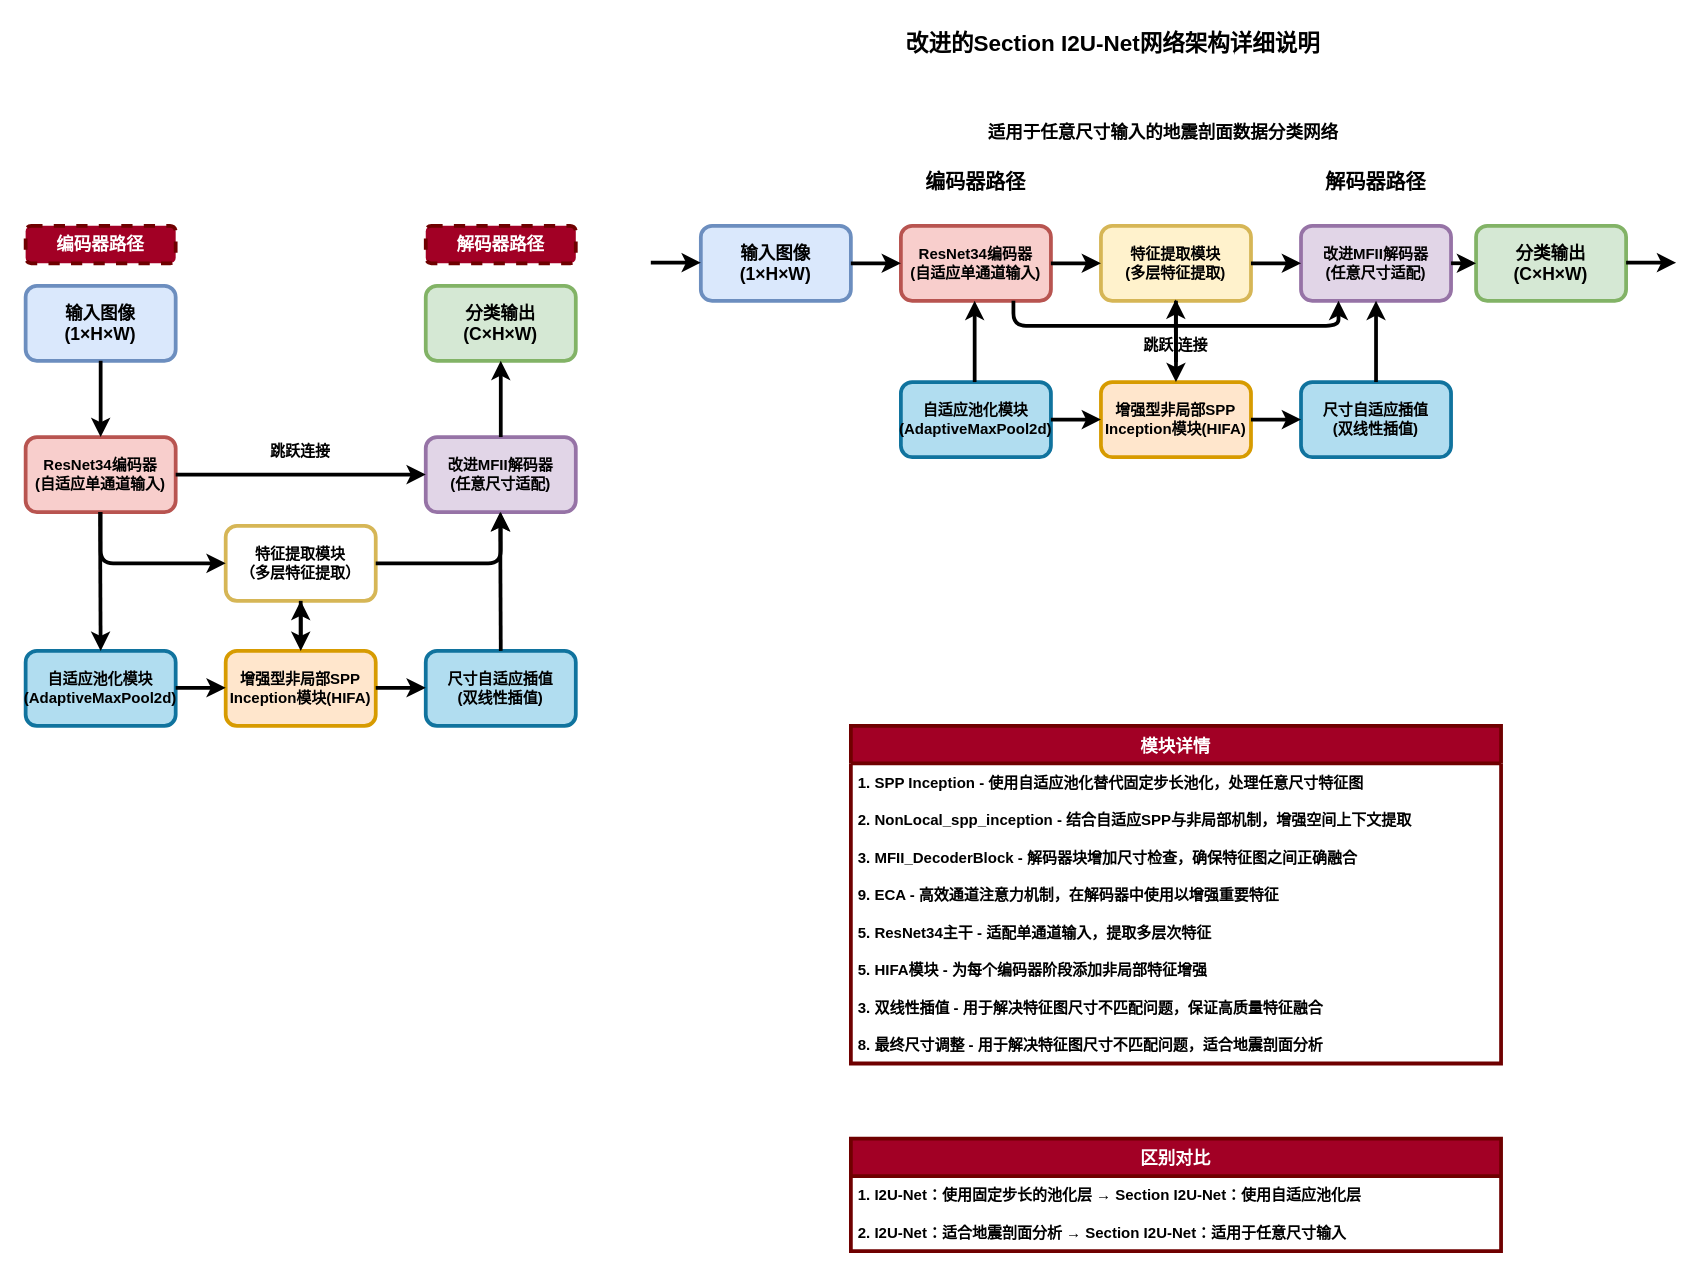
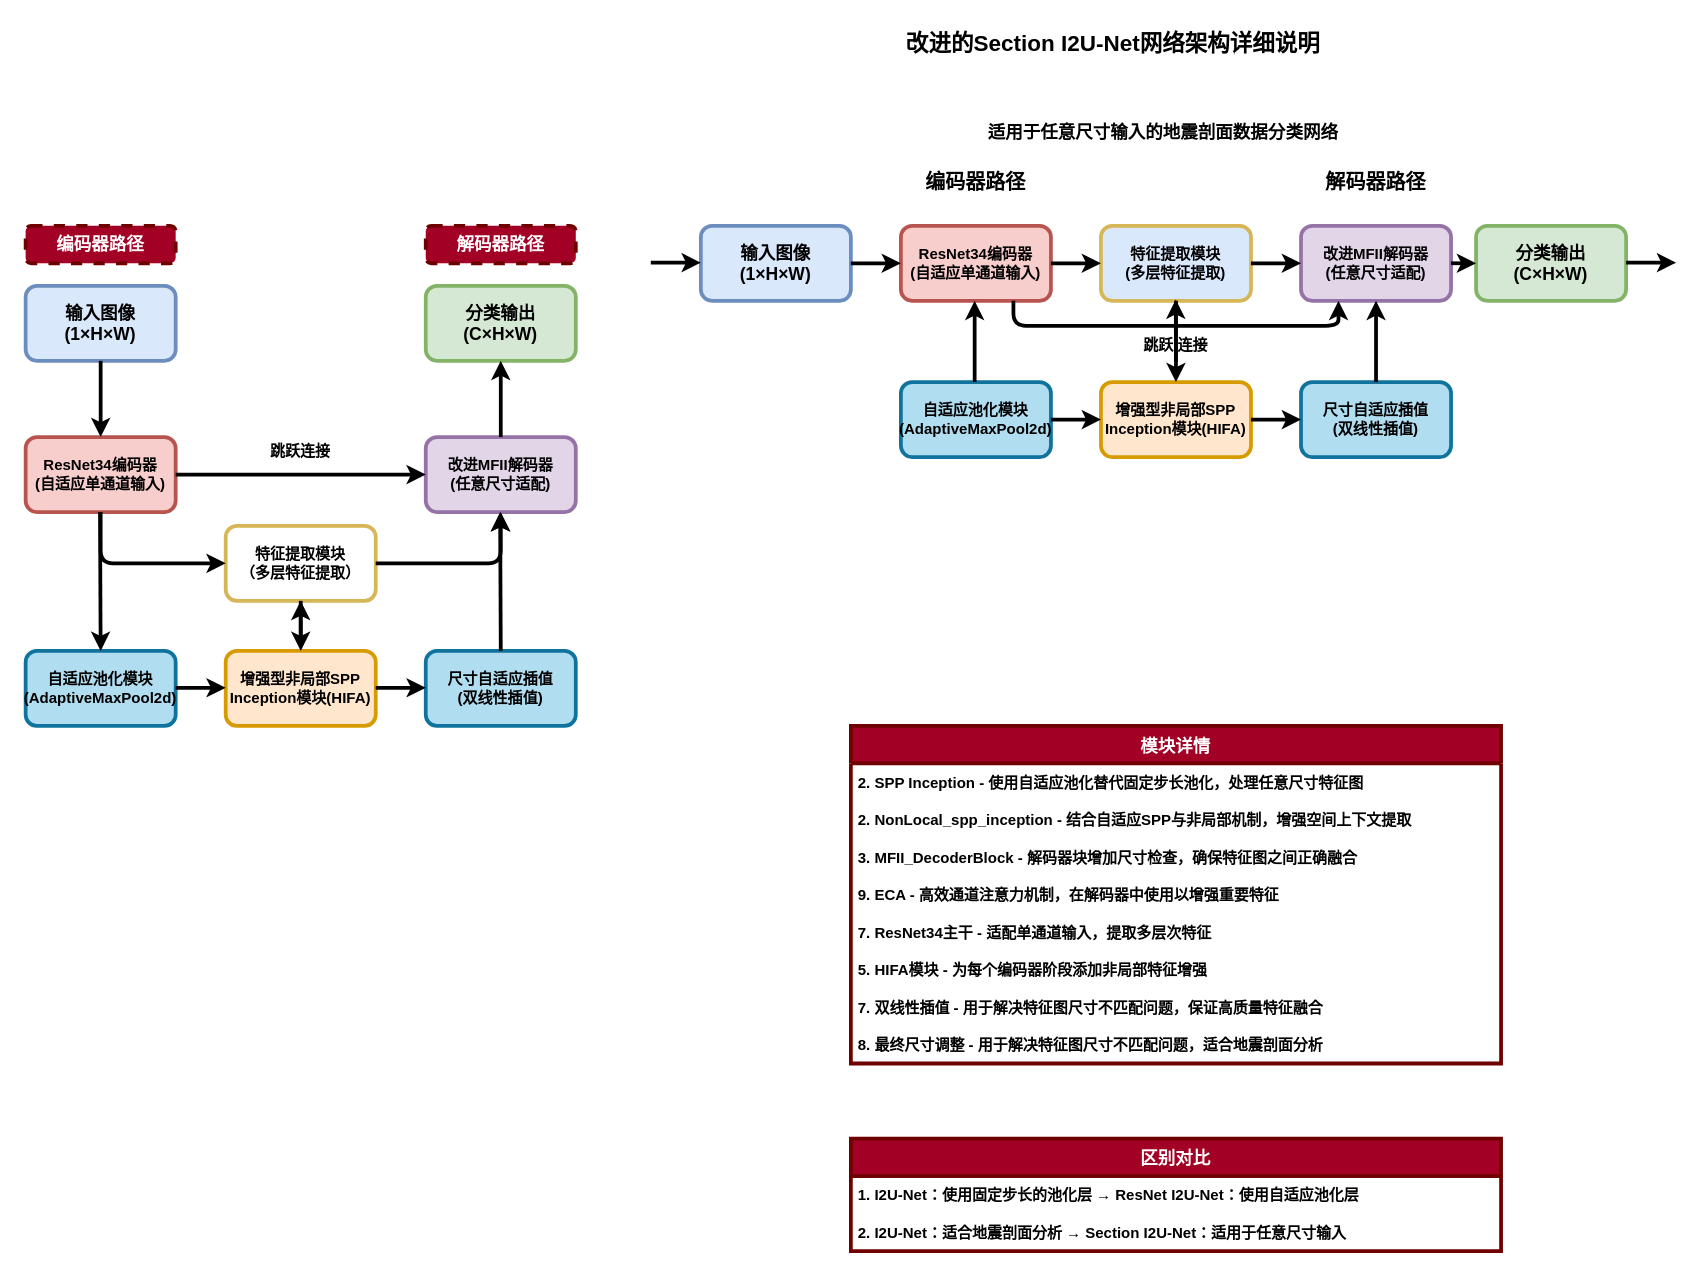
(1176, 263) -> (1176, 263)
(1113, 783) -> (1113, 783)
(1036, 933) -> (1036, 933)
(1092, 1008) -> (1092, 1008)
(1113, 1195) -> (1111, 1195)
